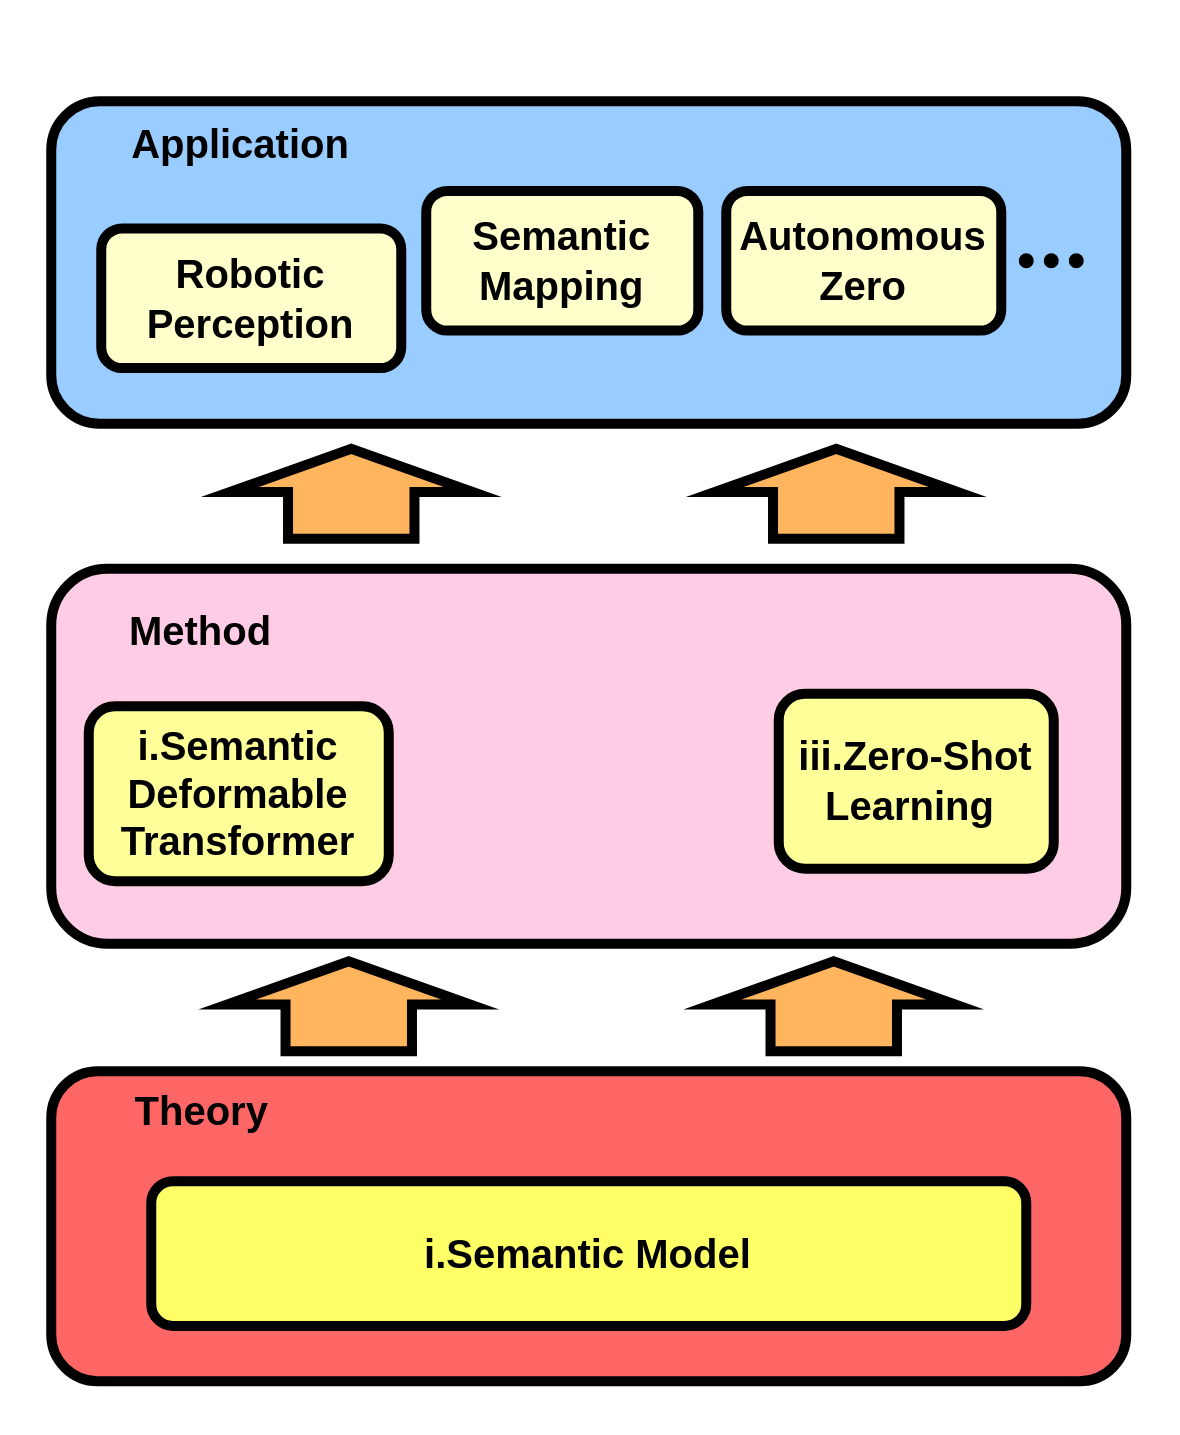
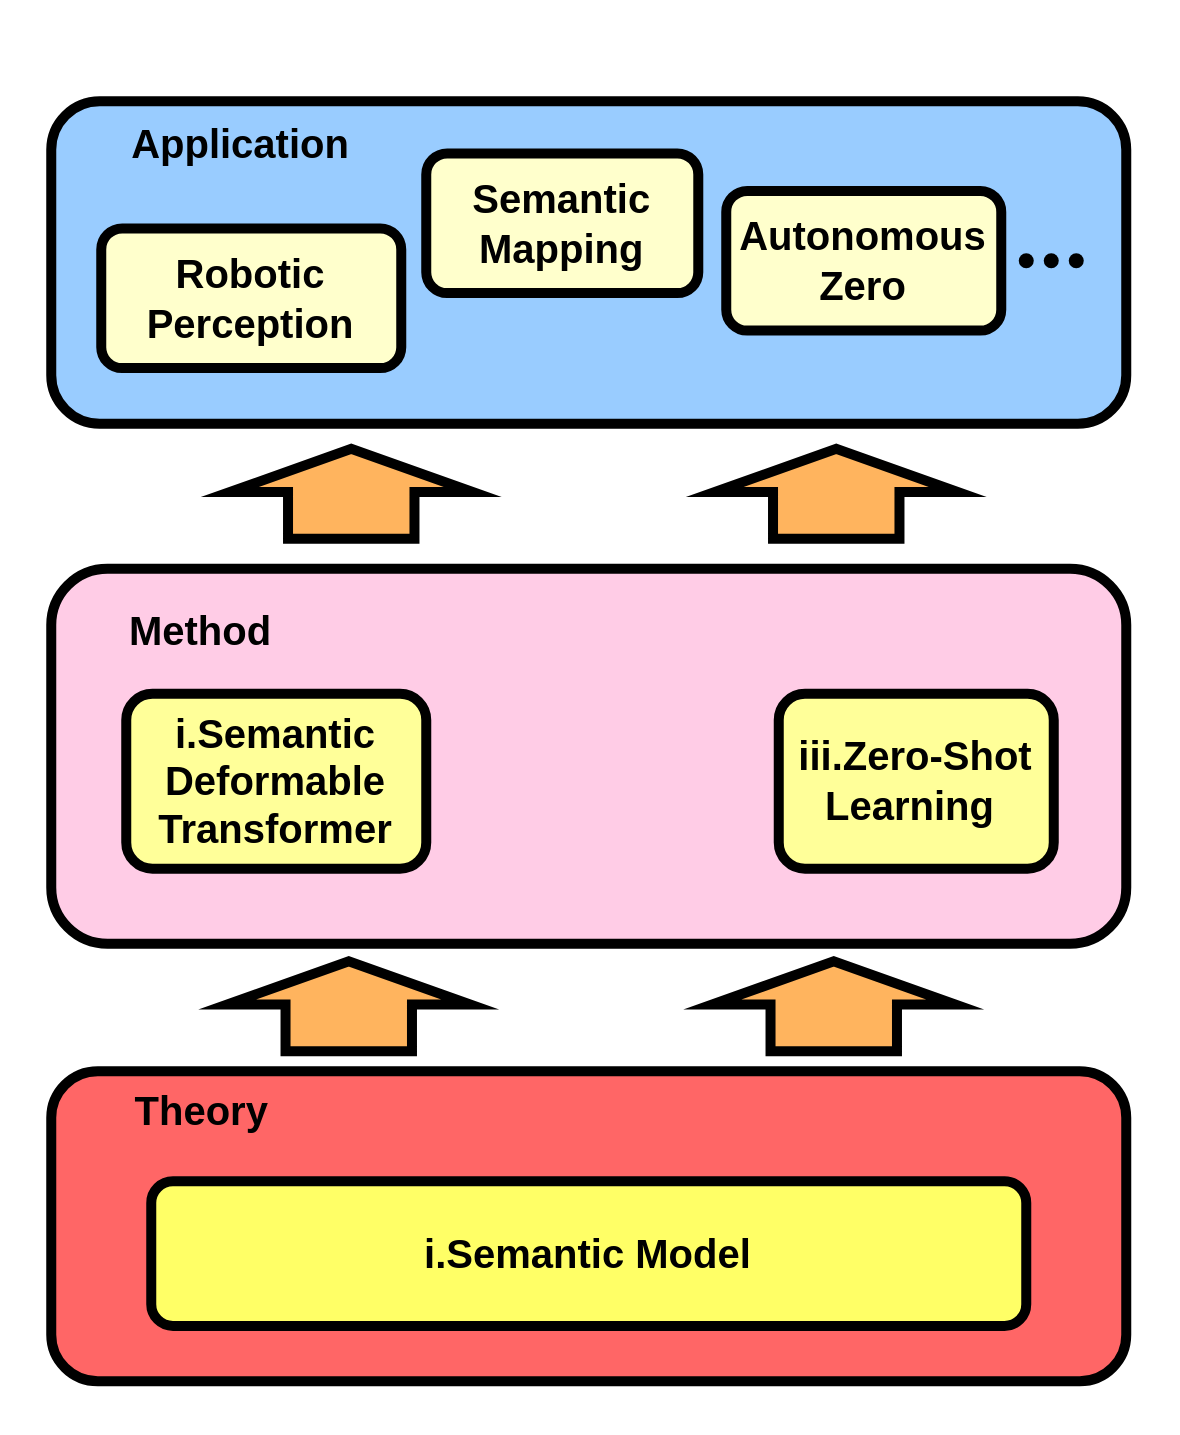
(562, 261) -> (562, 223)
(239, 794) -> (276, 781)
